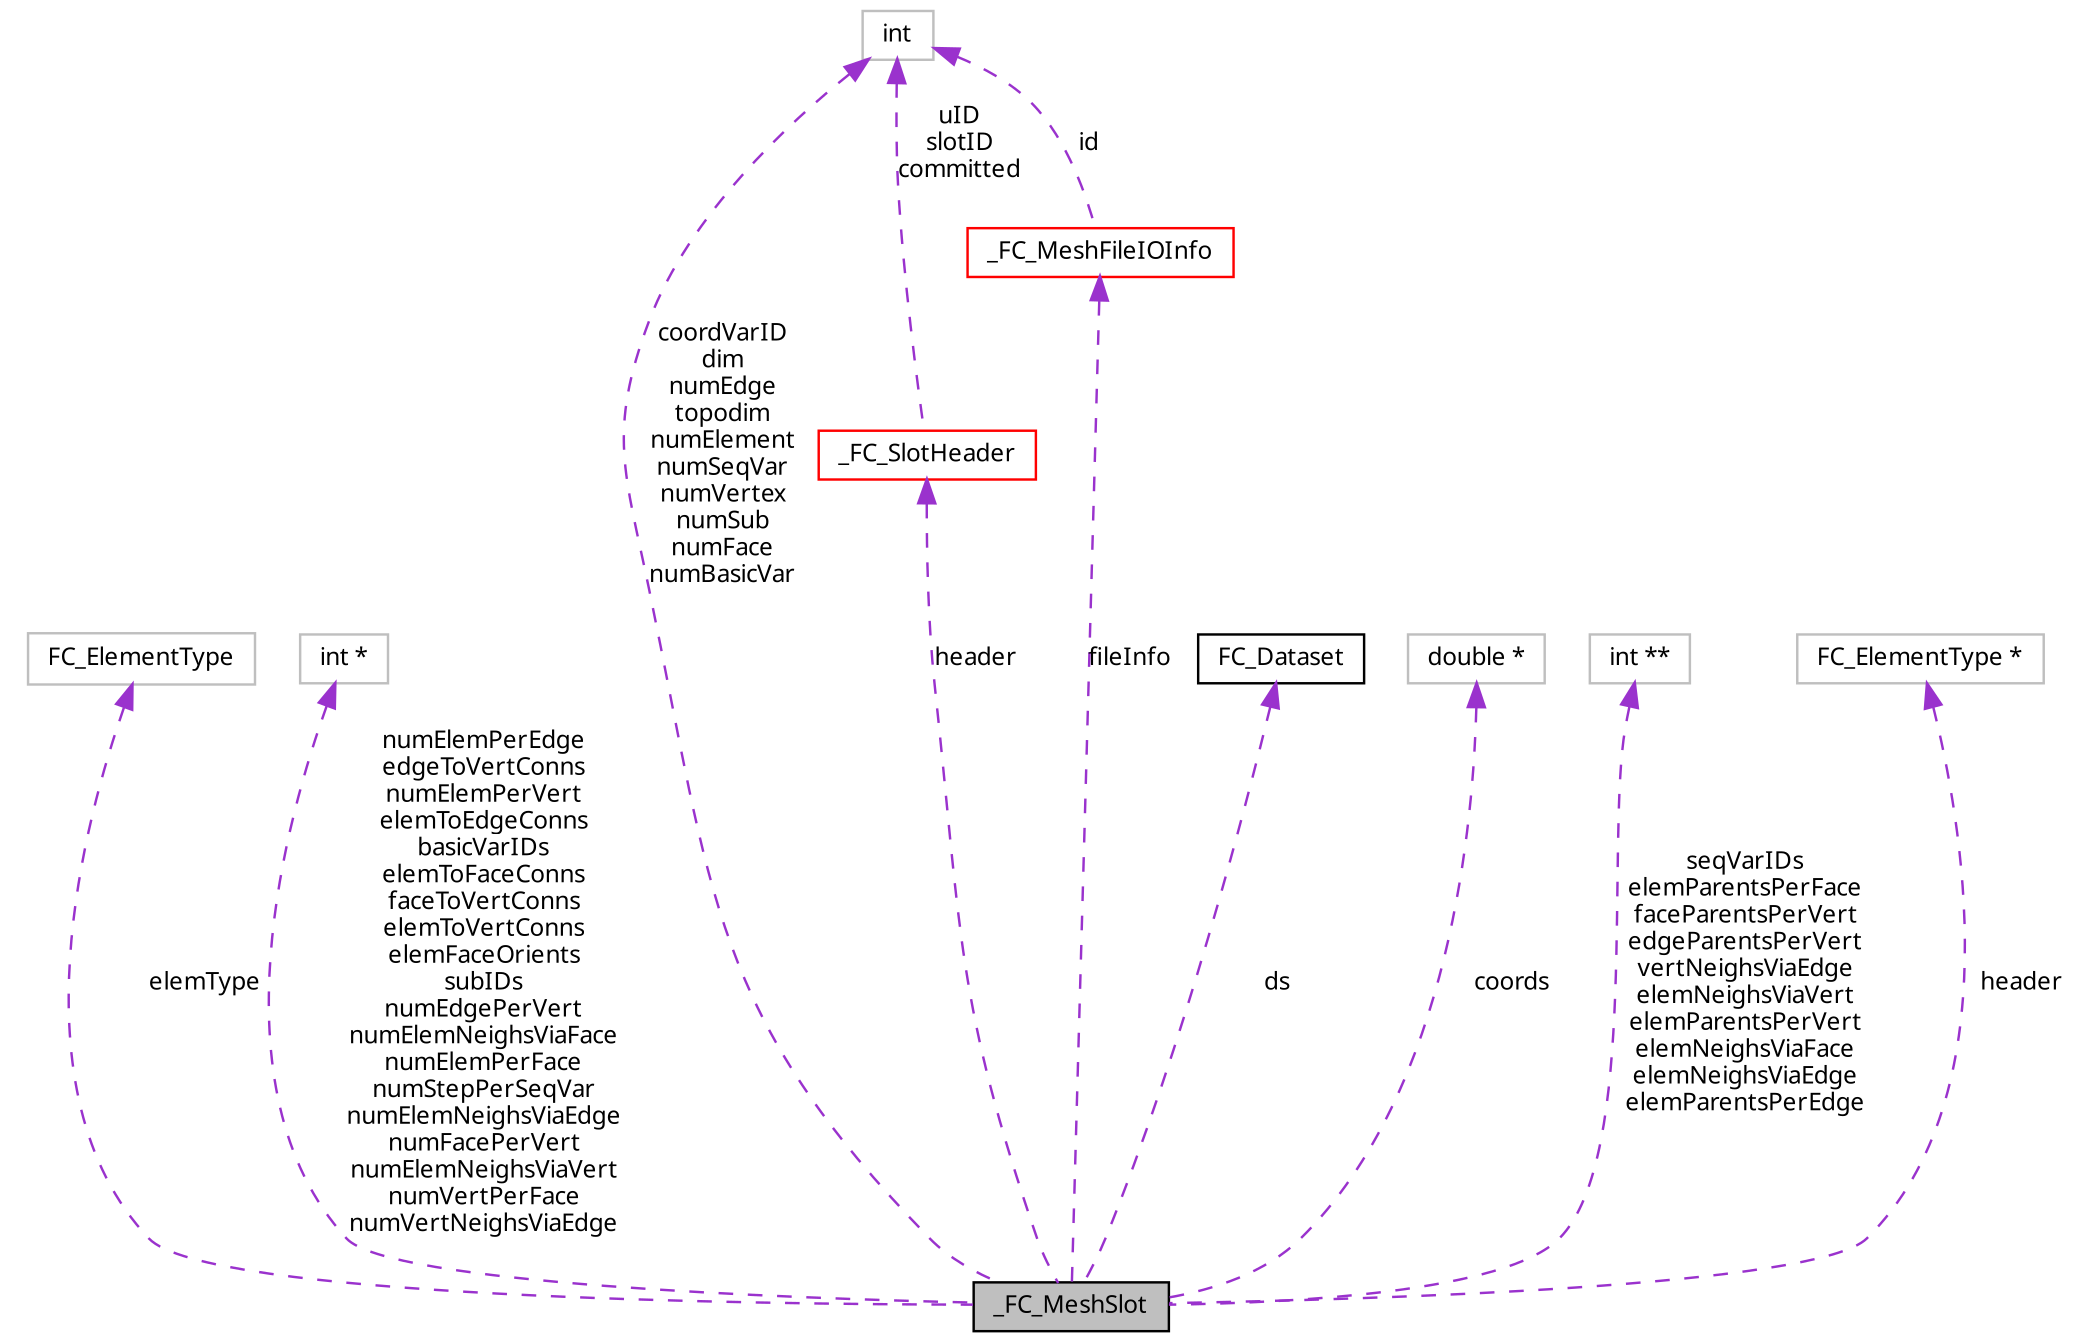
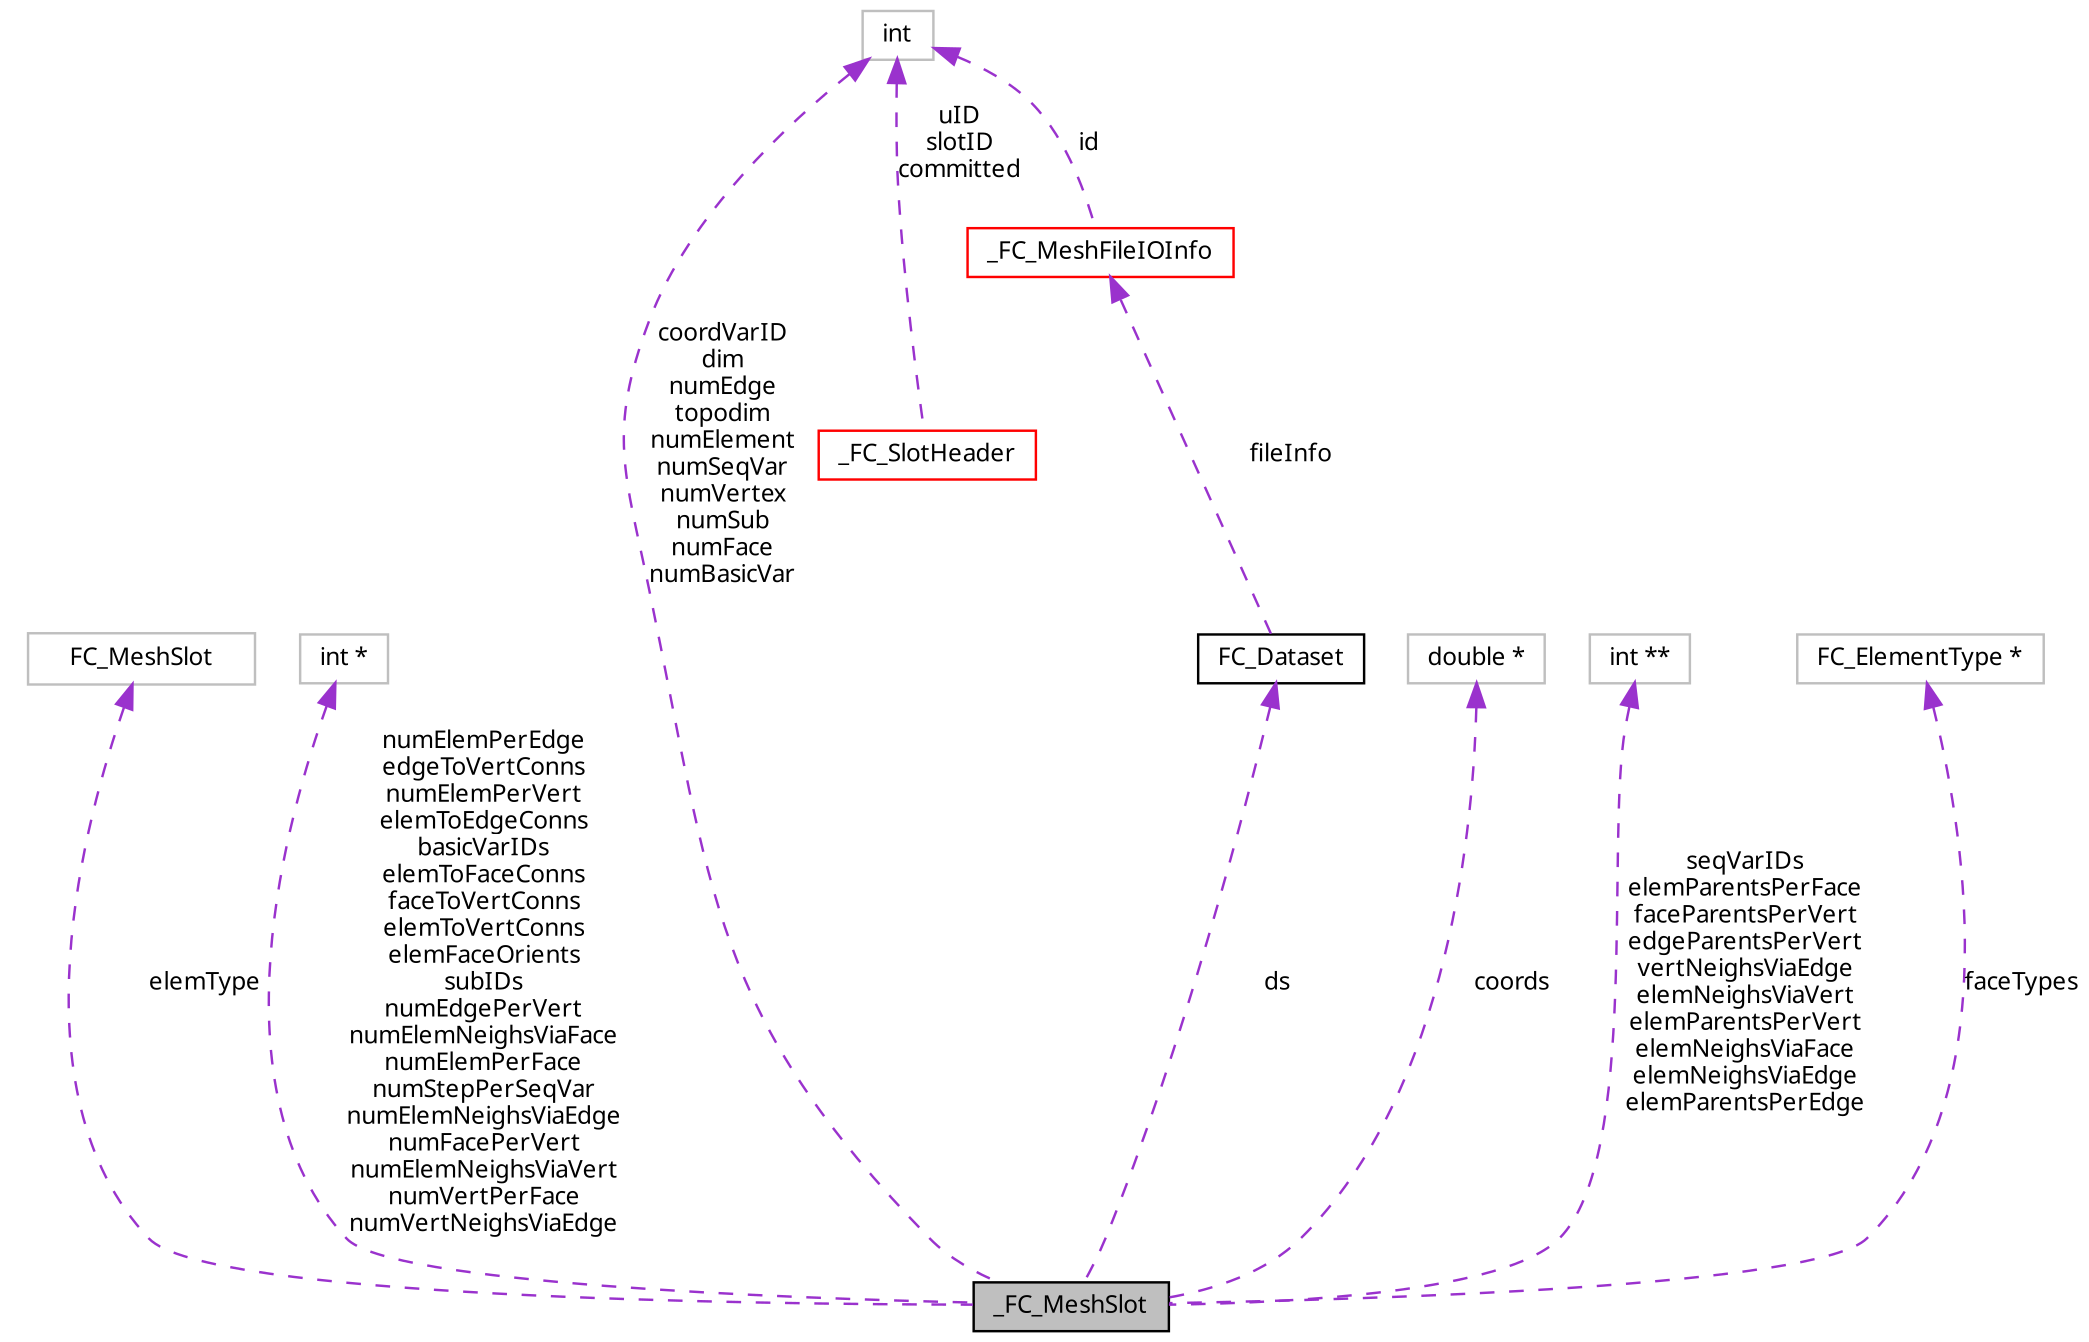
(142, 659) -> (142, 659)
(1086, 792) -> (1196, 467)
(957, 900) -> none
(2022, 983) -> (2022, 983)
